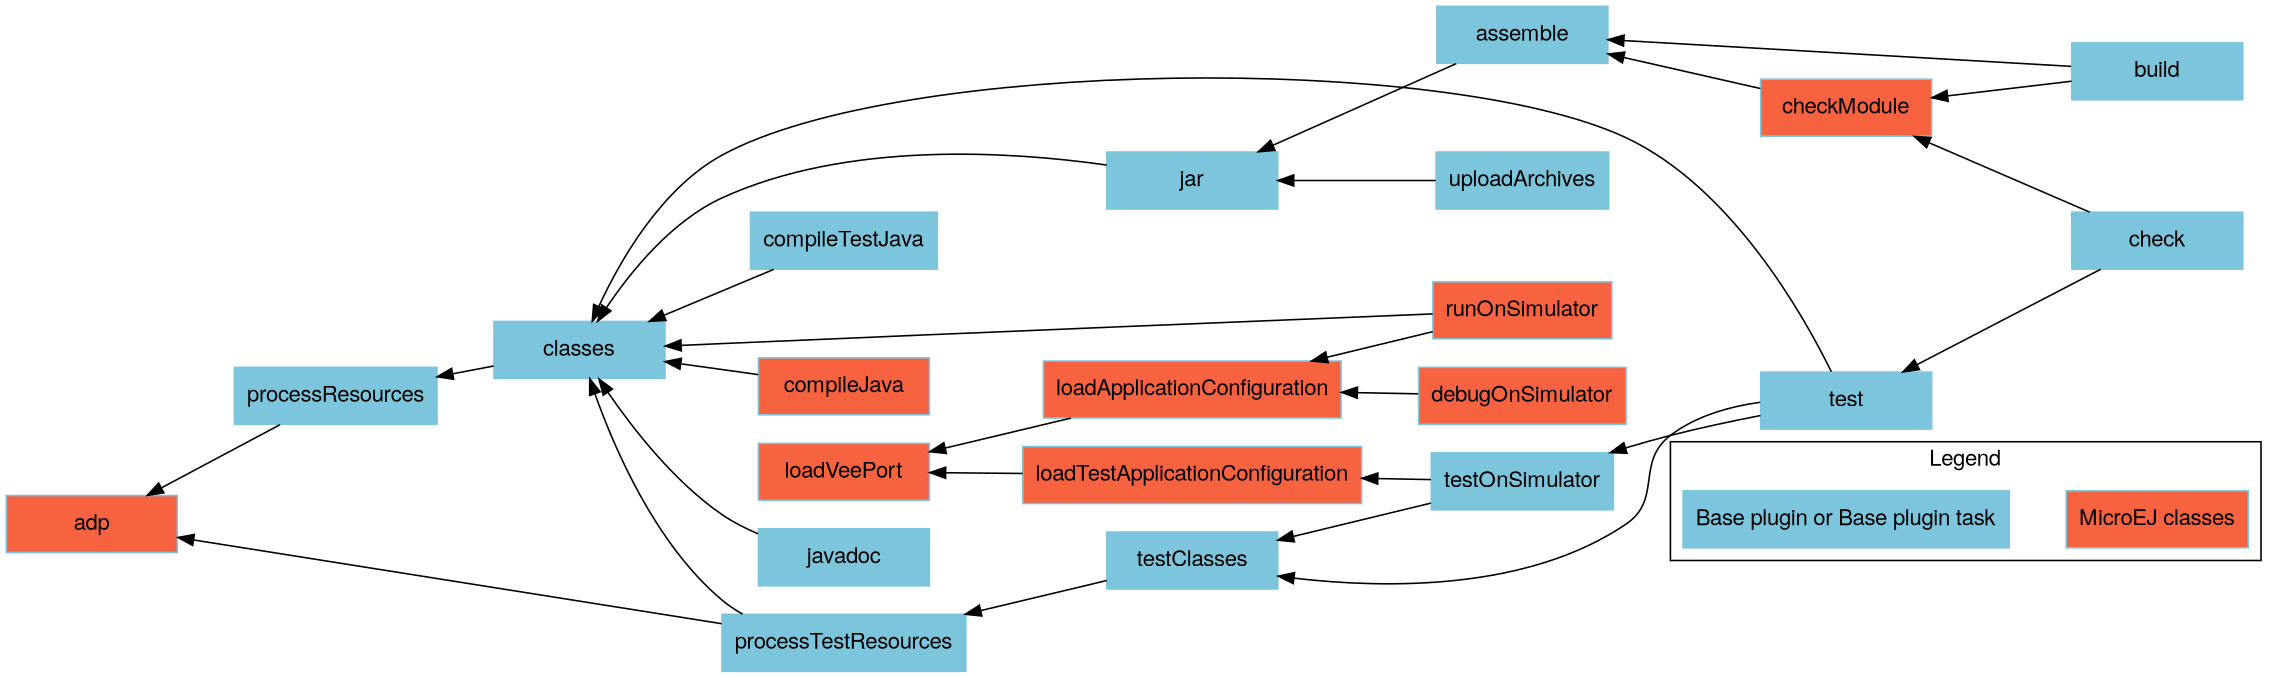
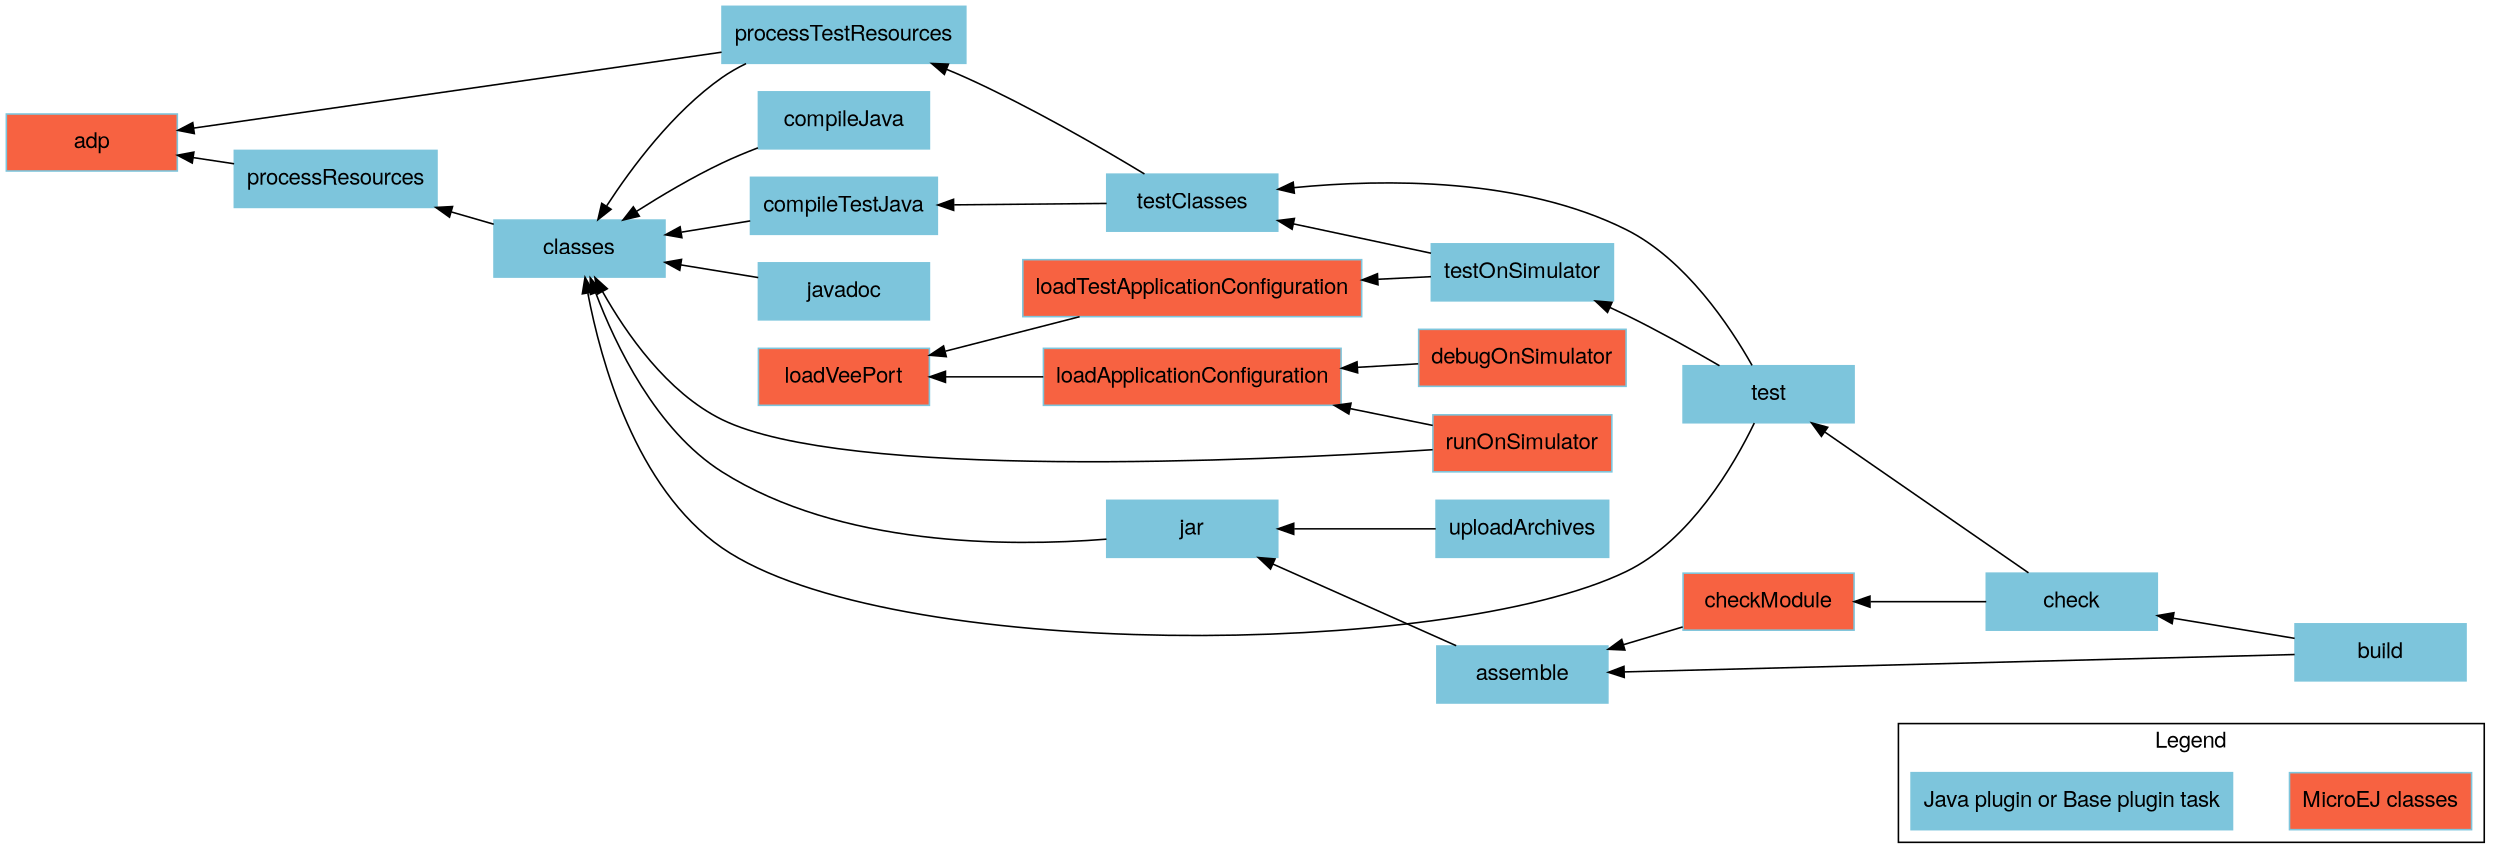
(2010, 89) -> (2234, 628)
none -> (1030, 204)
(844, 386) -> (844, 120)
(1846, 519) -> (2072, 801)
